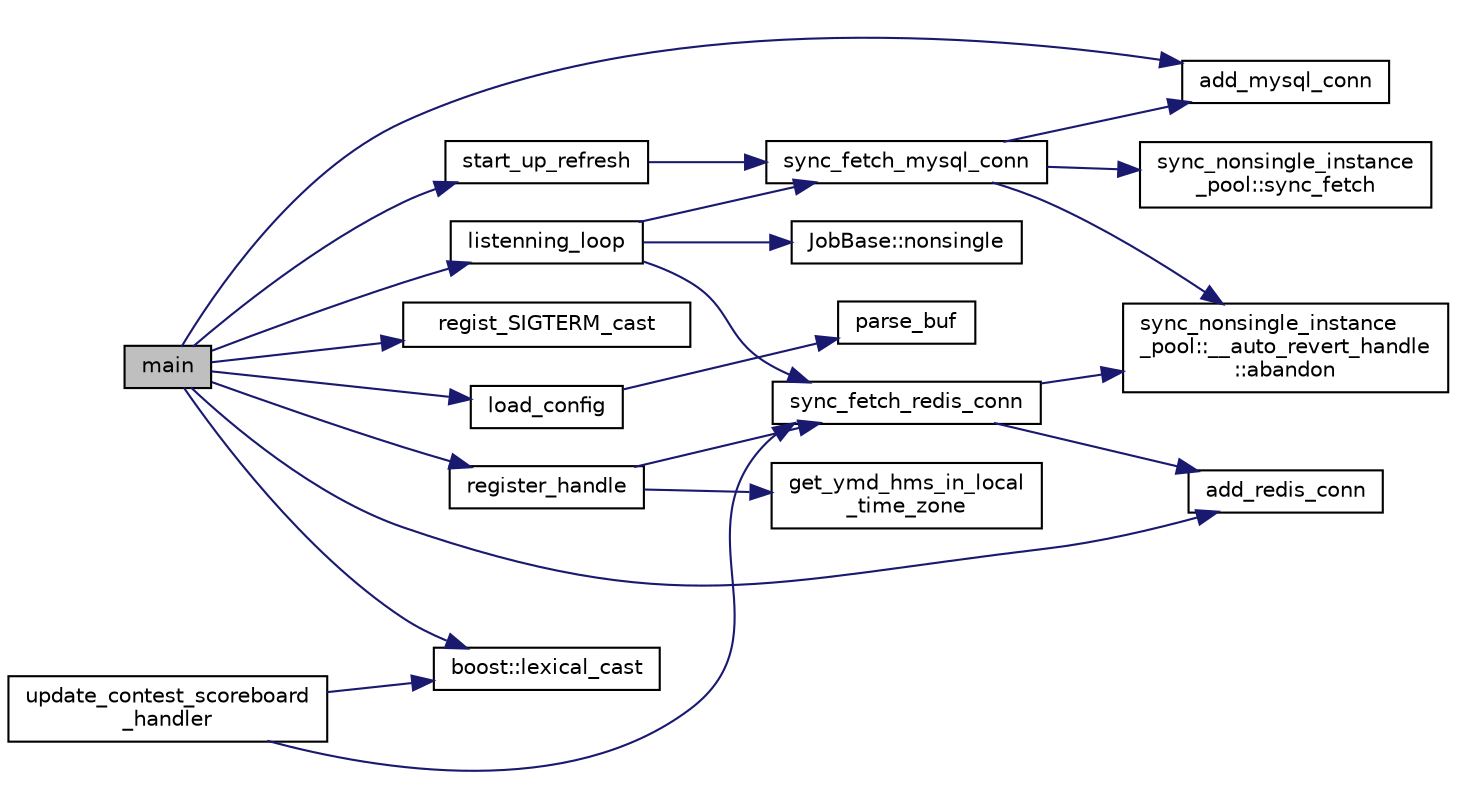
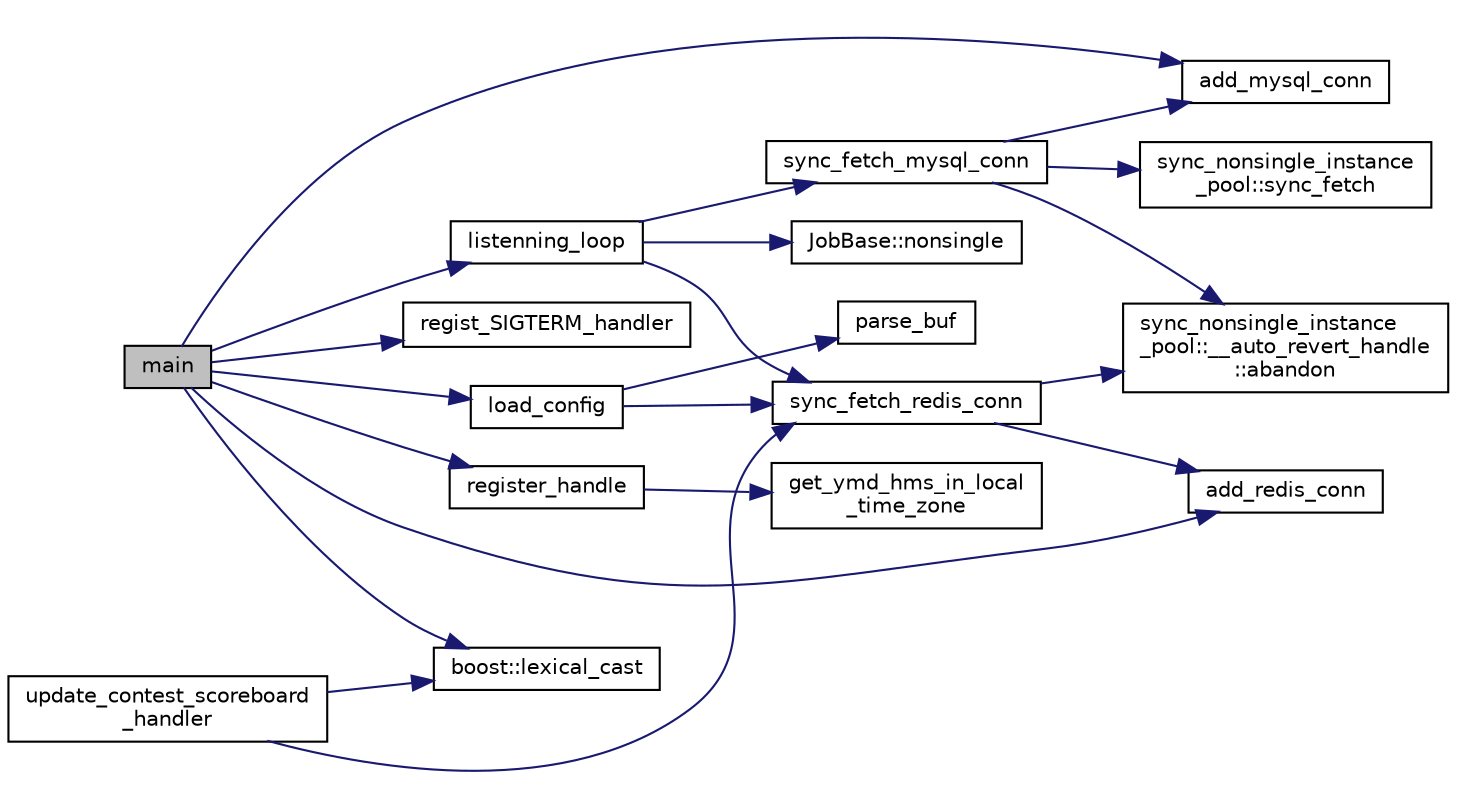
(547, 162) -> none
(547, 325) -> (547, 325)
(717, 447) -> (687, 405)
